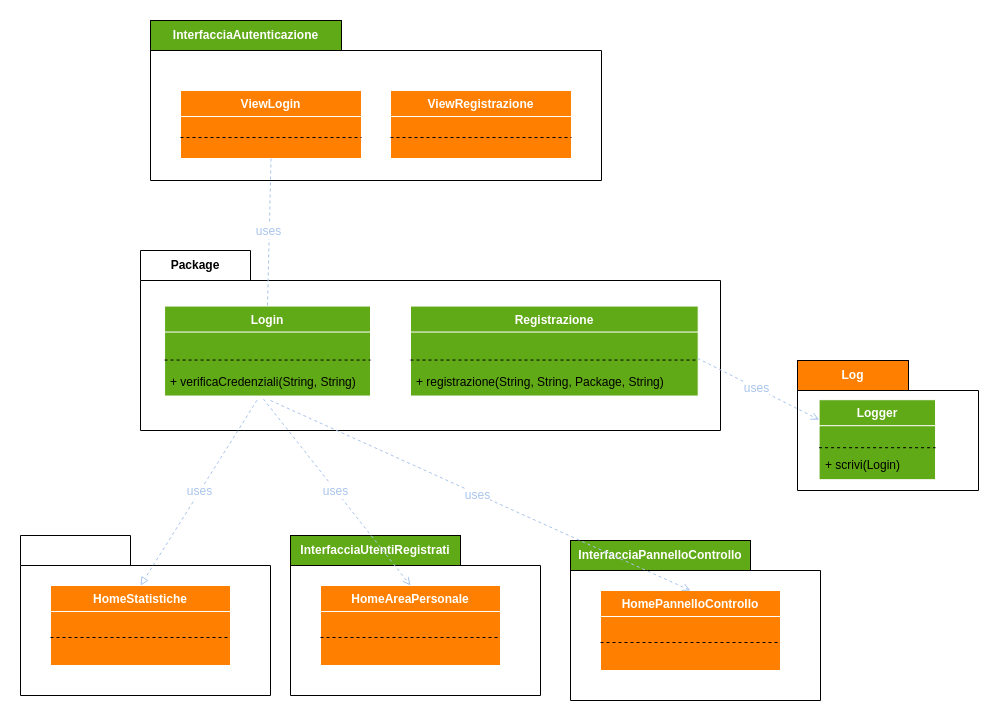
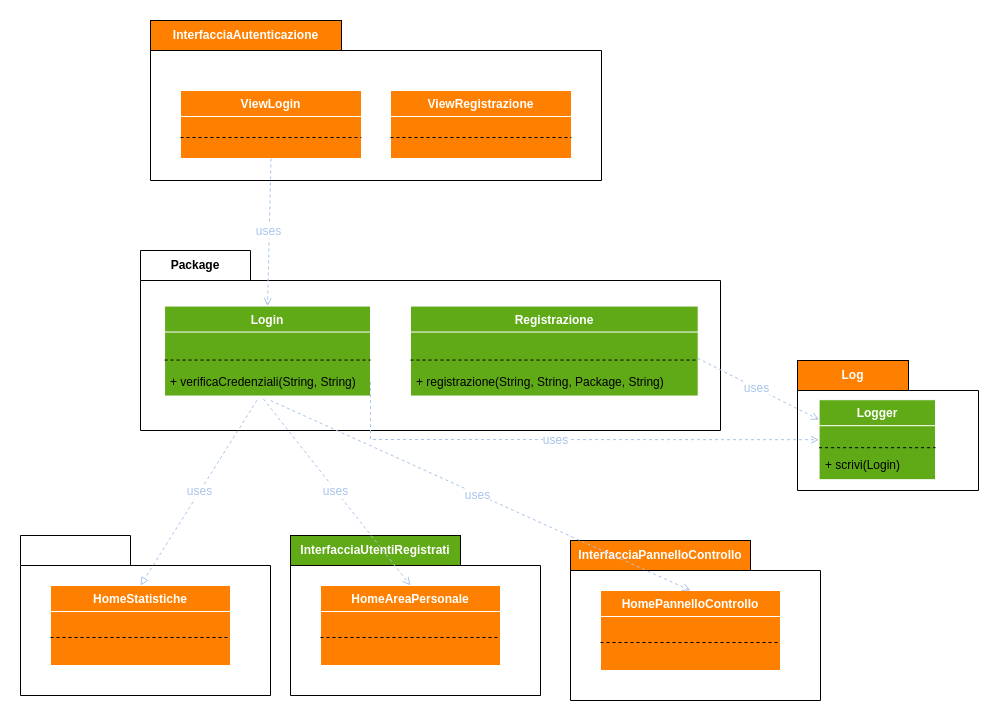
(246, 36) -> (246, 36)
(268, 300) -> (268, 300)
none -> (371, 430)
(661, 556) -> (661, 556)
